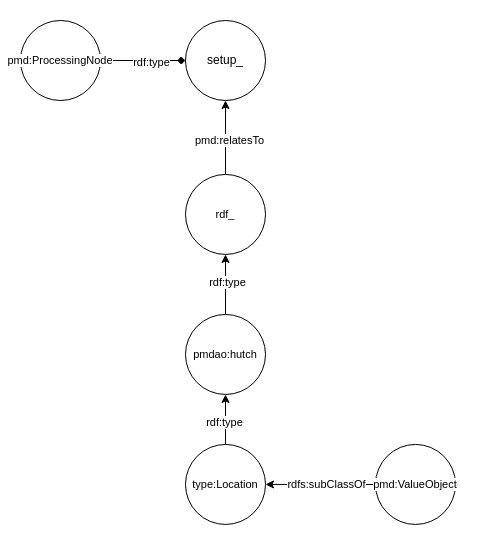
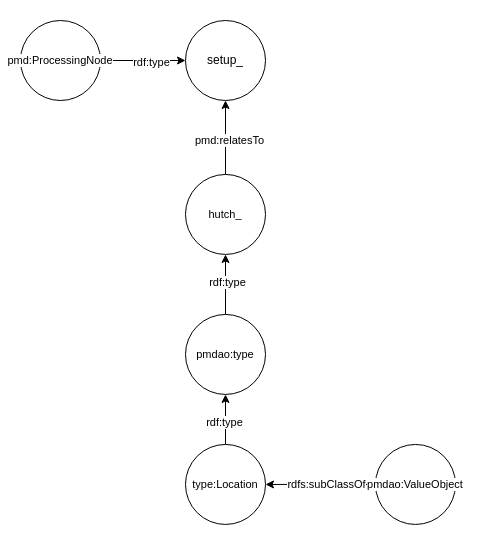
(177, 61) -> (177, 61)
(226, 215) -> (226, 215)
(226, 355) -> (226, 355)
(416, 485) -> (416, 485)
